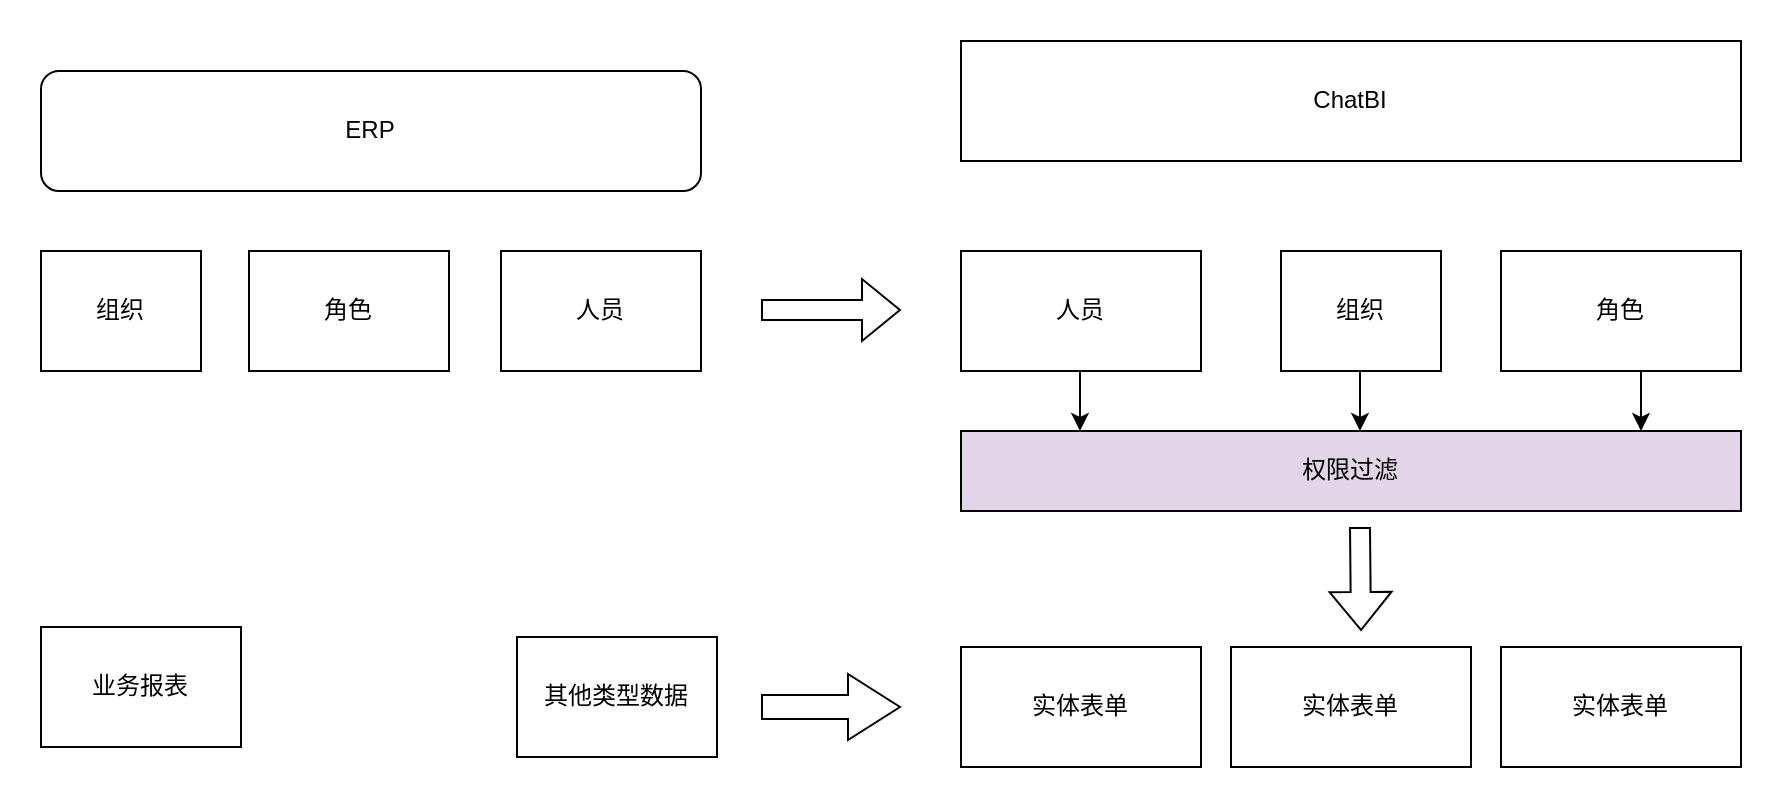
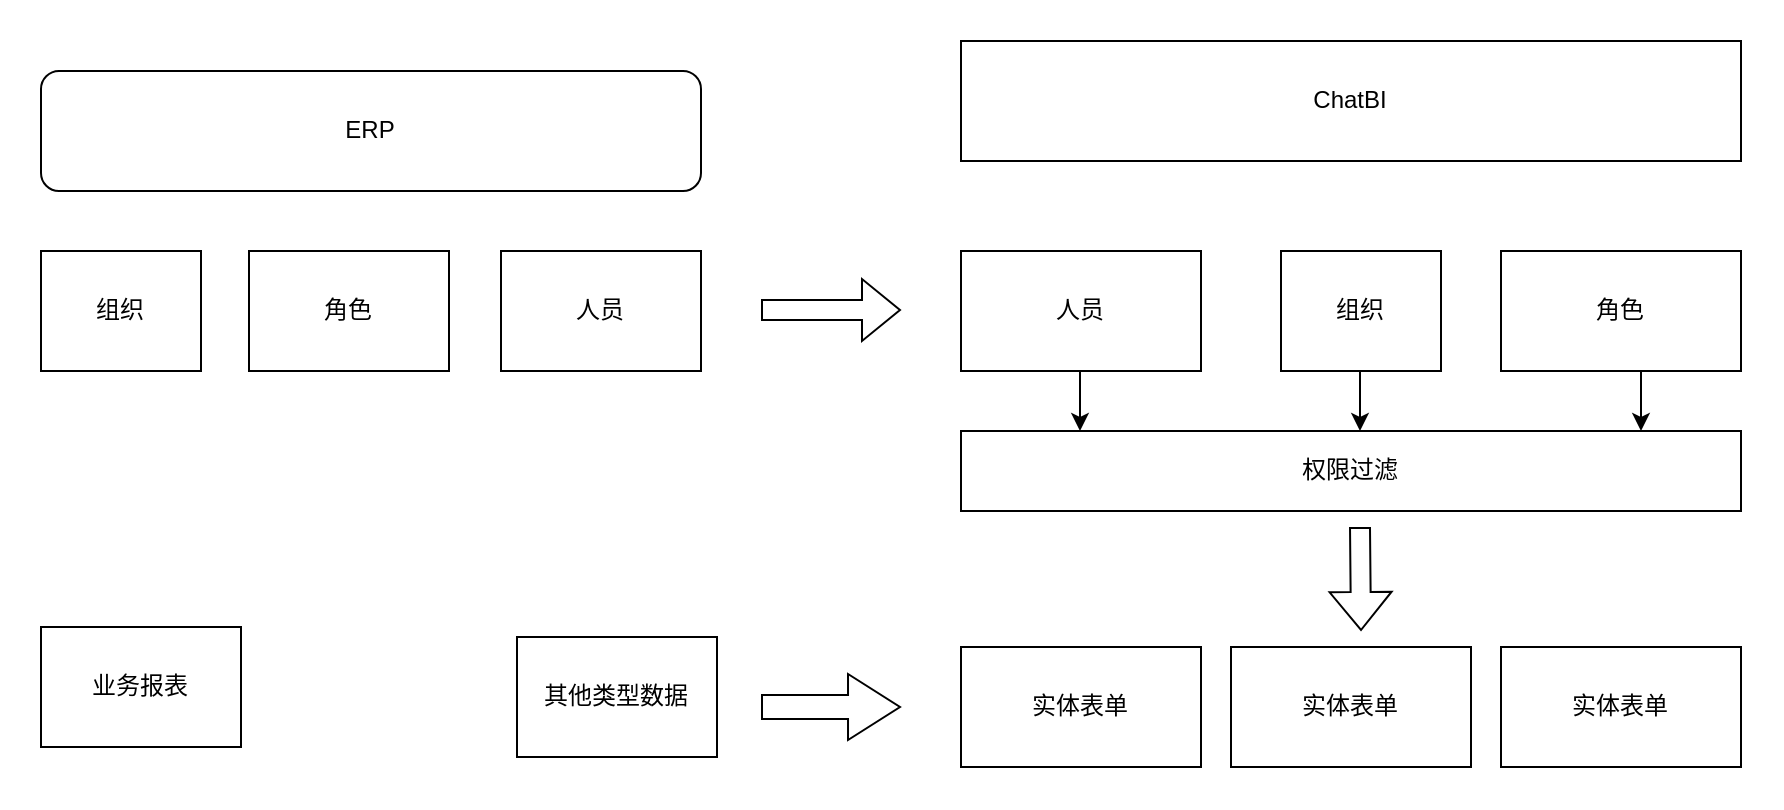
(1351, 471) -> (1351, 471)
